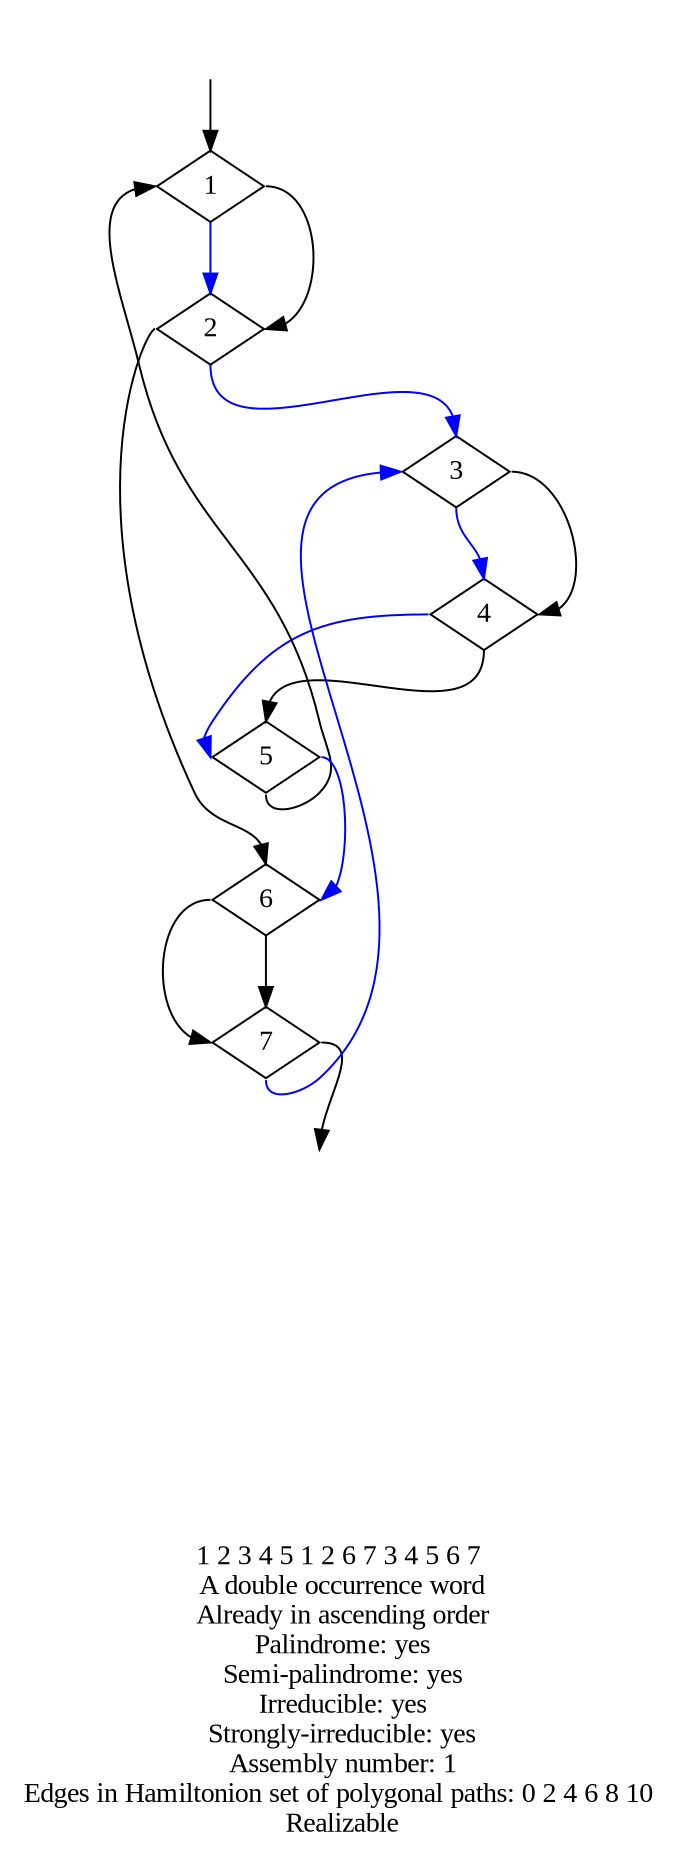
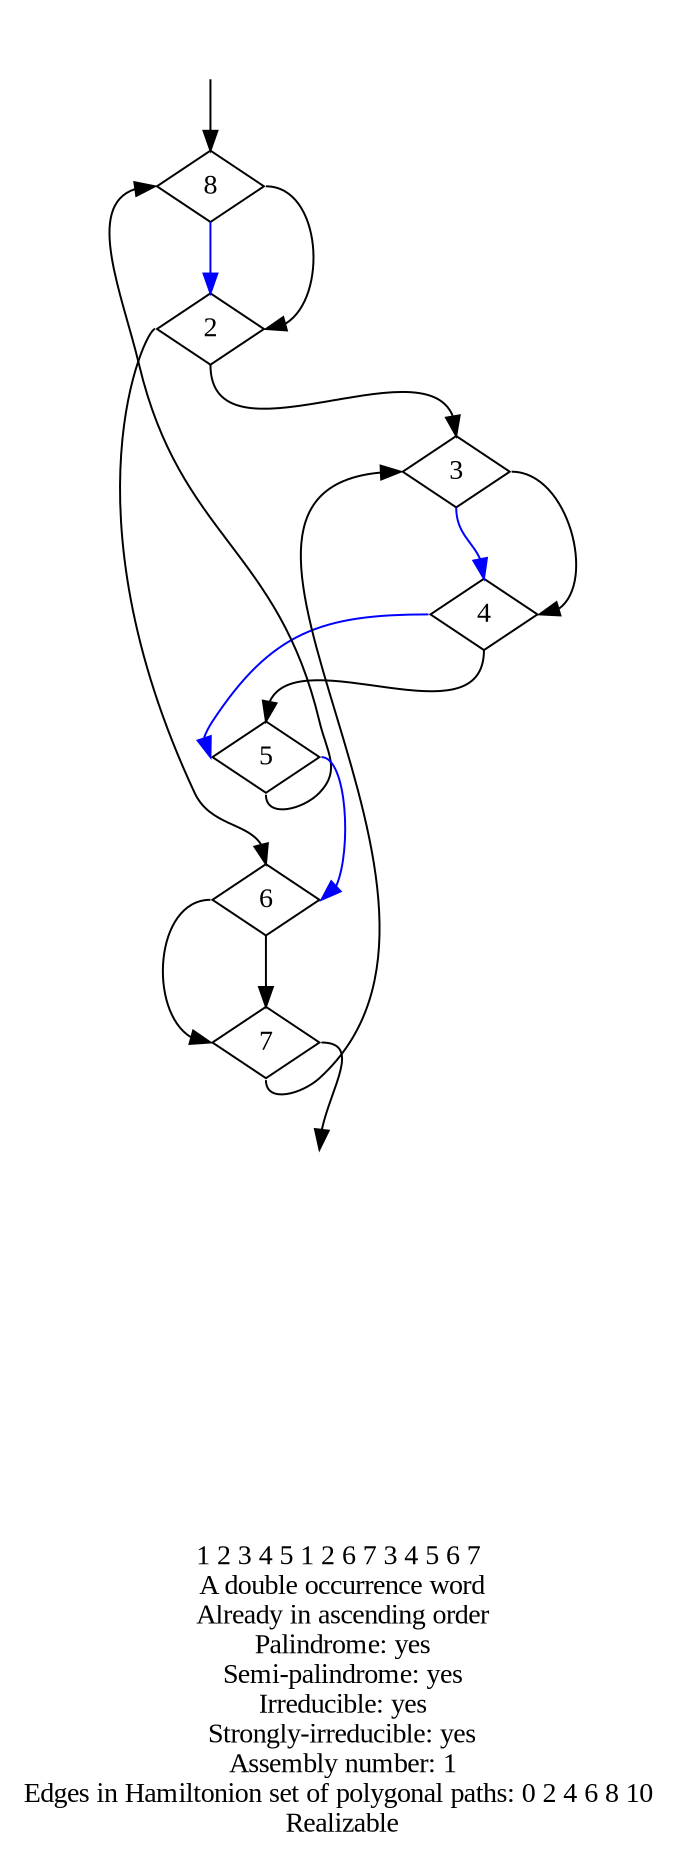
(210, 186) -> (210, 186)
(323, 402) -> (323, 402)
(358, 791) -> (358, 791)
